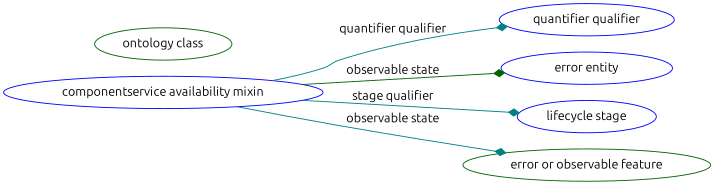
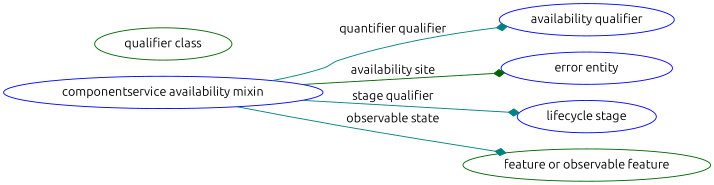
(587, 20) -> (587, 20)
(163, 44) -> (163, 44)
(393, 70) -> (393, 70)
(587, 165) -> (587, 165)
